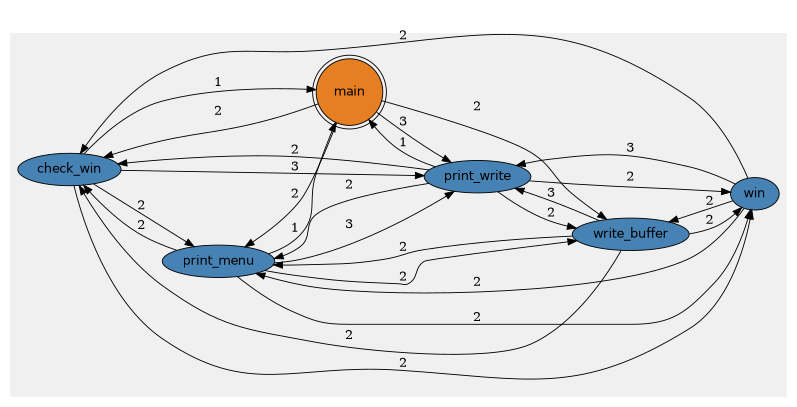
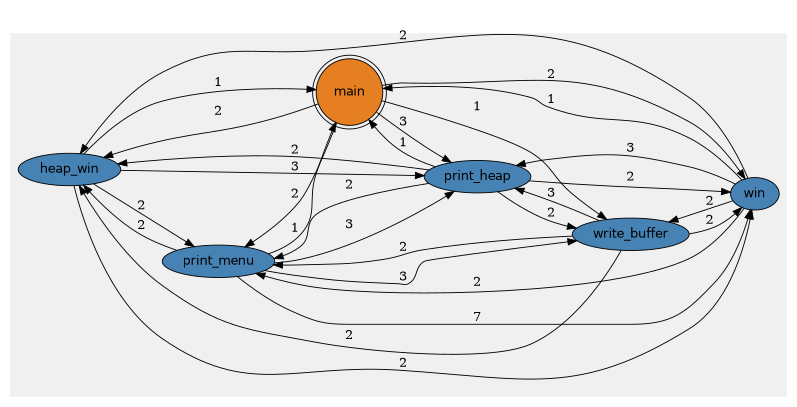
none -> (575, 83)
(478, 107) -> (478, 107)
none -> (574, 114)
(69, 169) -> (69, 169)
(478, 177) -> (478, 177)
(404, 277) -> (404, 277)
(478, 318) -> (478, 318)
